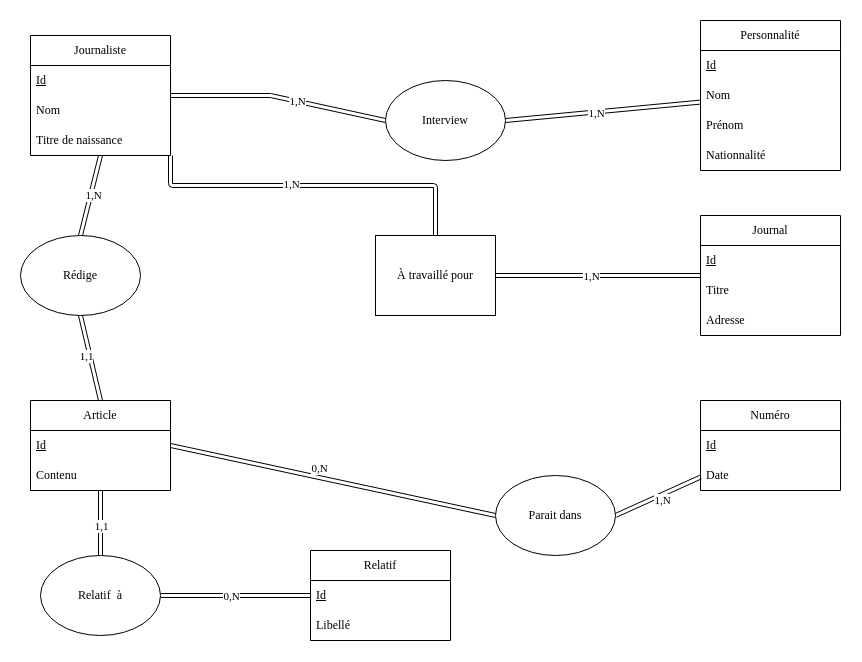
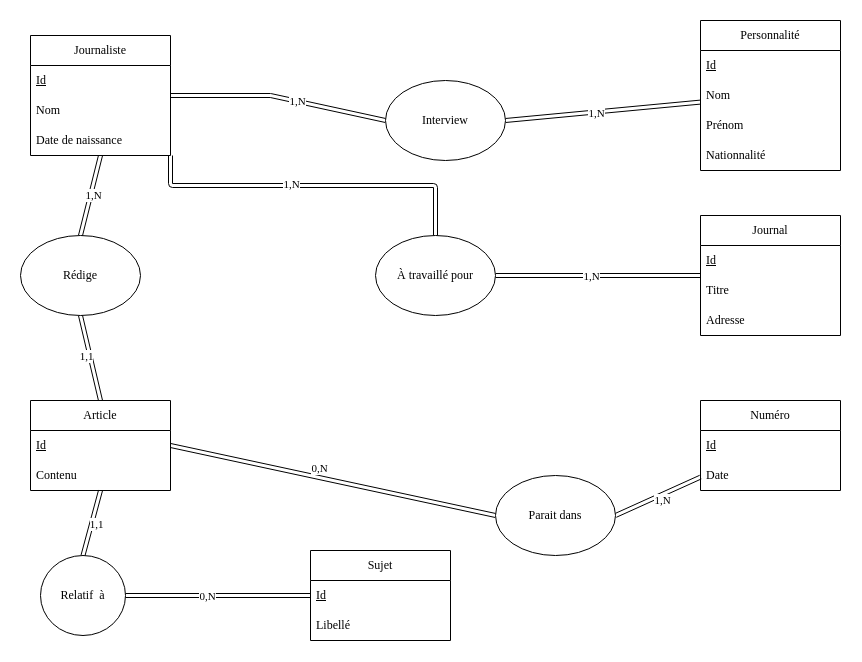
(91, 141) -> (89, 141)
(436, 276) -> (436, 276)
(381, 566) -> (381, 566)
(101, 596) -> (83, 596)
